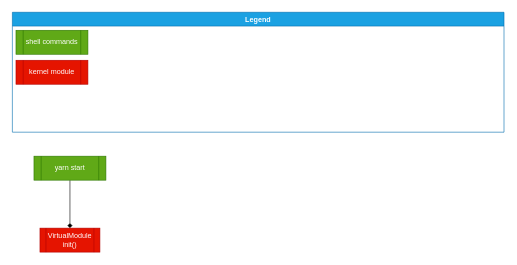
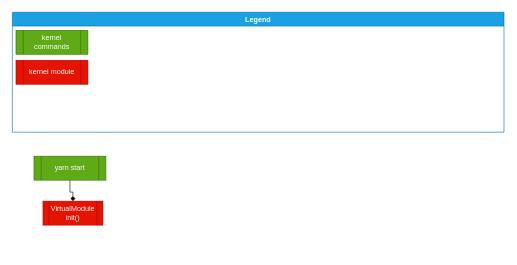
(52, 42) -> (52, 42)
(70, 240) -> (73, 213)
